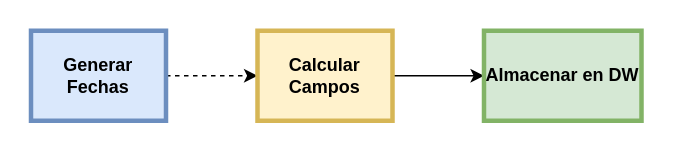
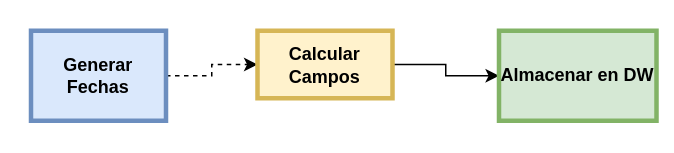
(325, 76) -> (325, 65)
(563, 76) -> (578, 76)
